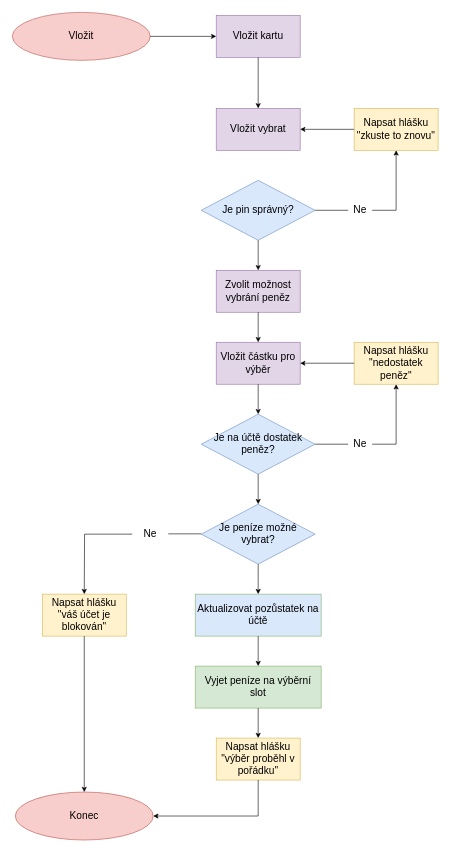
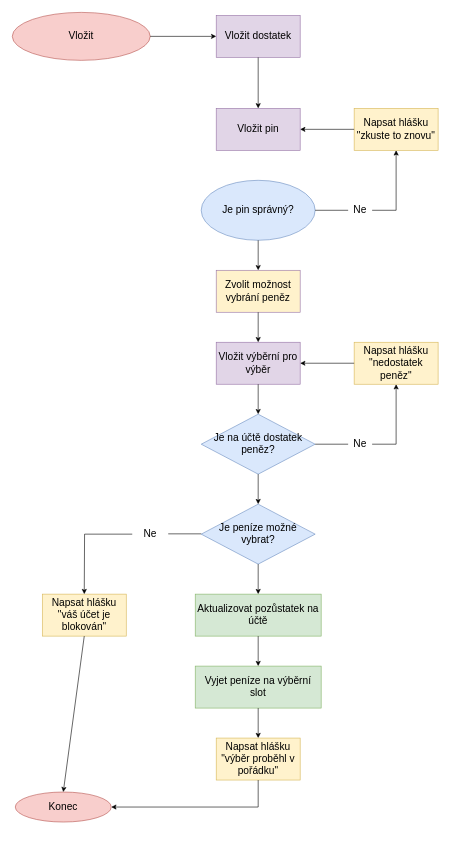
(258, 36) -> (258, 36)
(258, 129) -> (258, 129)
(258, 210) -> (258, 210)
(258, 291) -> (258, 291)
(258, 363) -> (258, 363)
(258, 615) -> (258, 615)
(84, 816) -> (63, 807)
